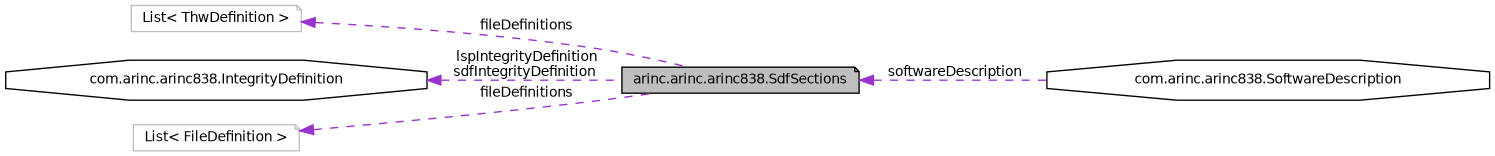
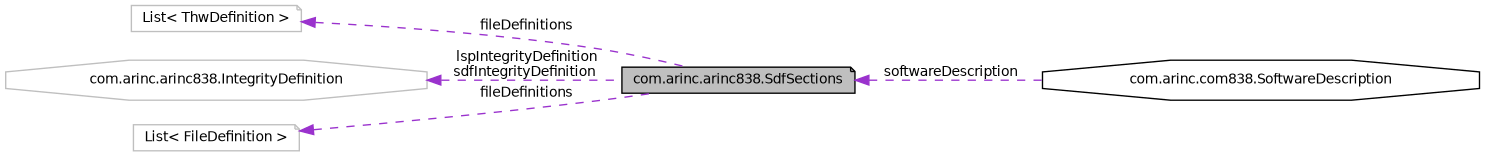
(216, 80) -> (216, 80)
(740, 80) -> (738, 80)
(1268, 80) -> (1261, 80)
